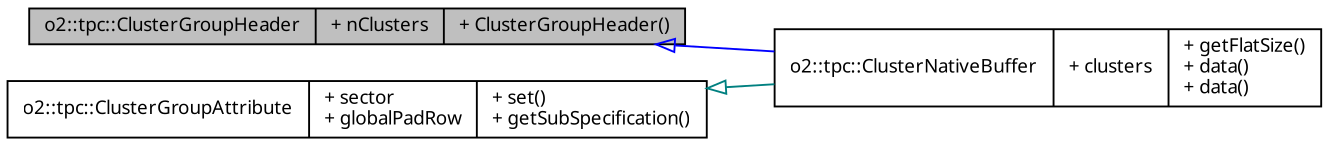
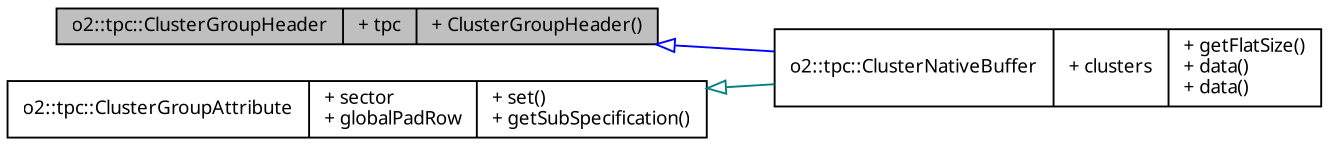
(380, 25) -> (380, 25)
